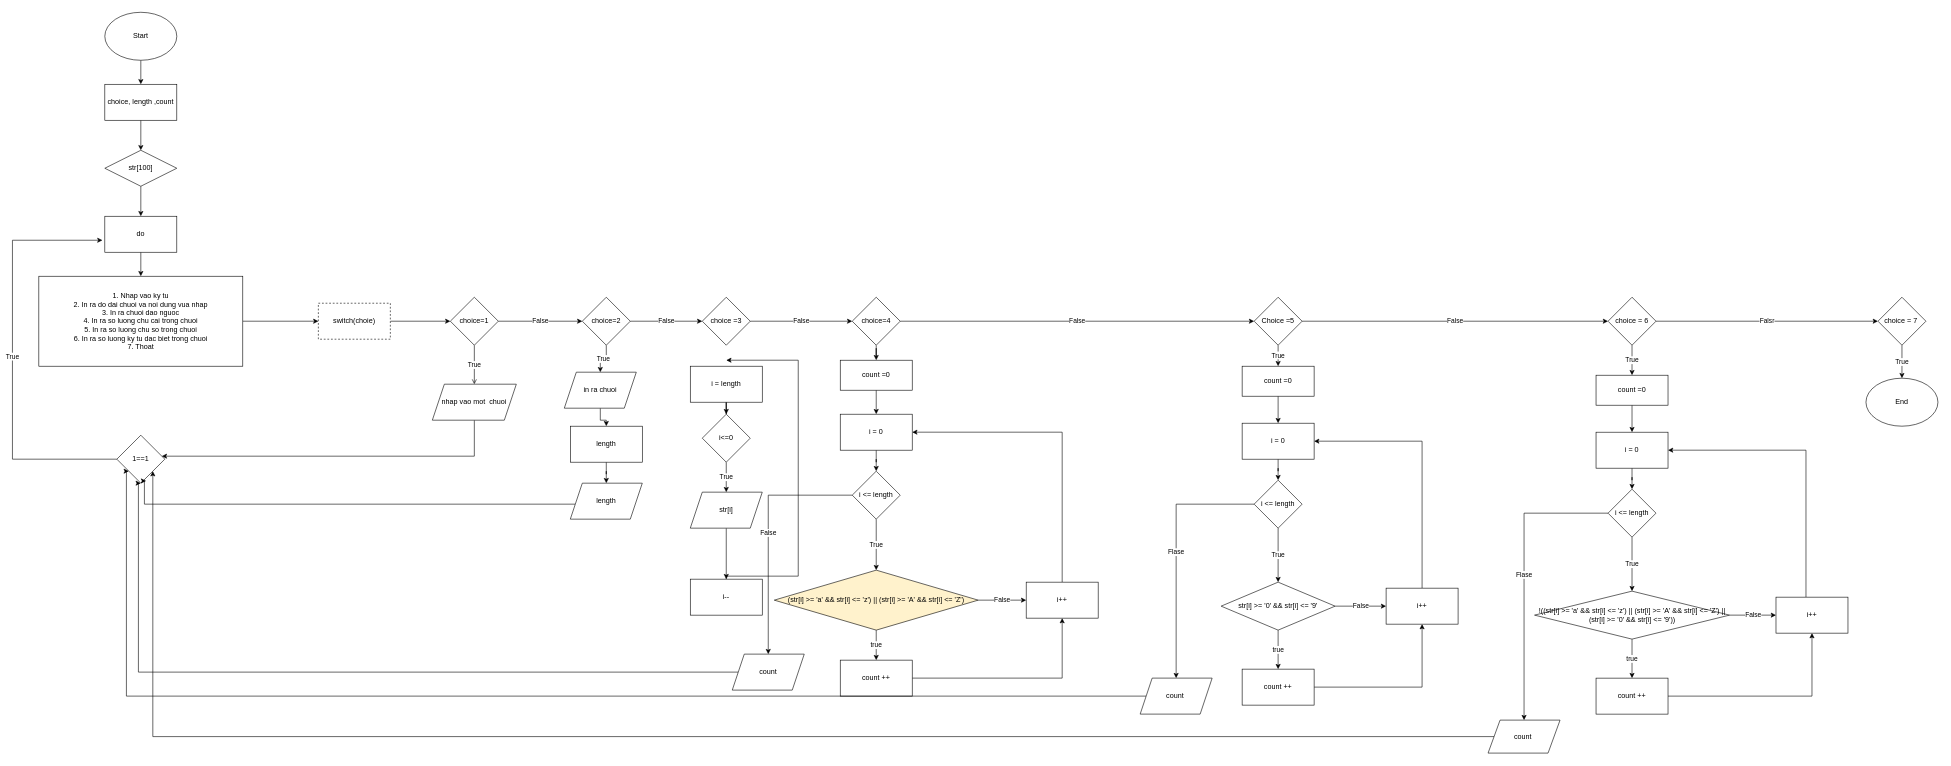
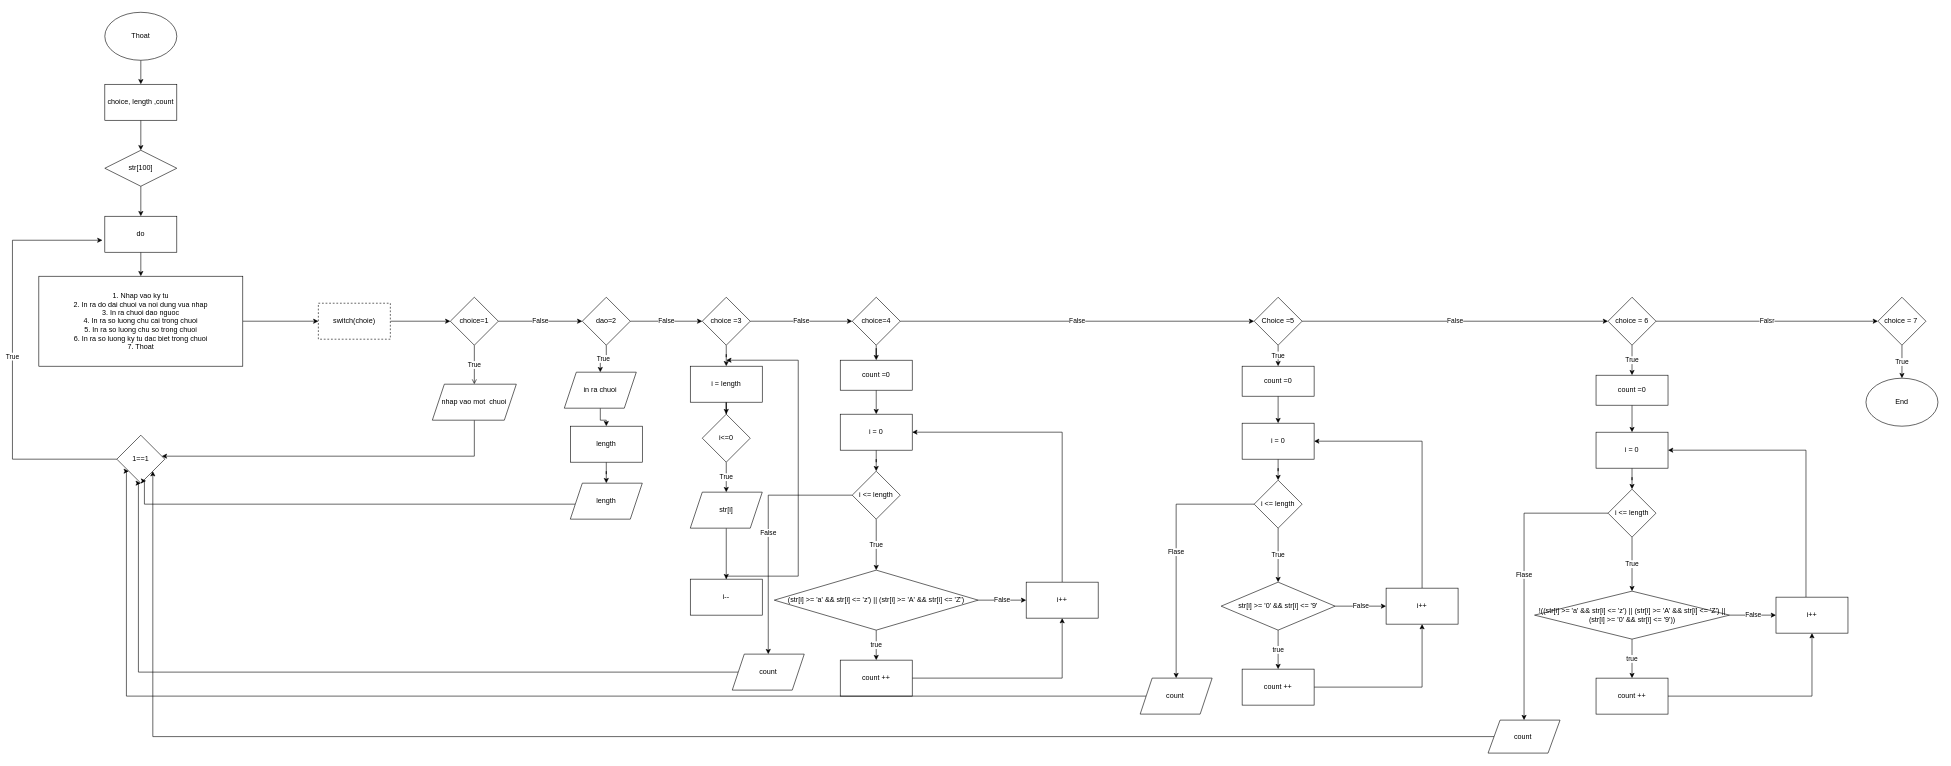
(141, 36) -> (141, 36)
(606, 321) -> (606, 321)
none -> (726, 354)
(876, 600) -> (876, 600)
